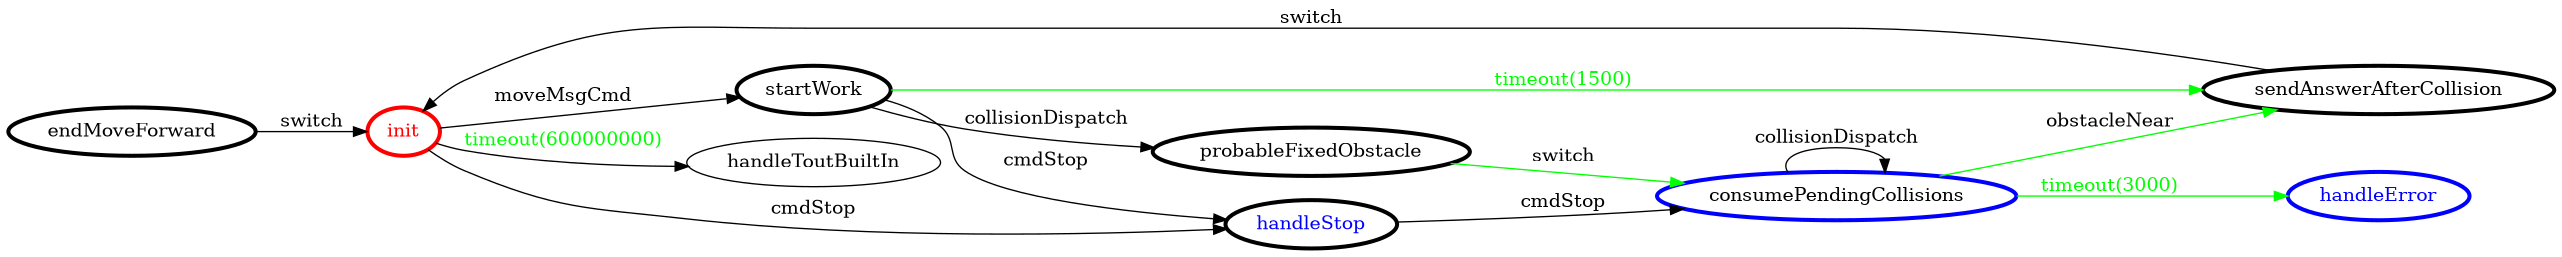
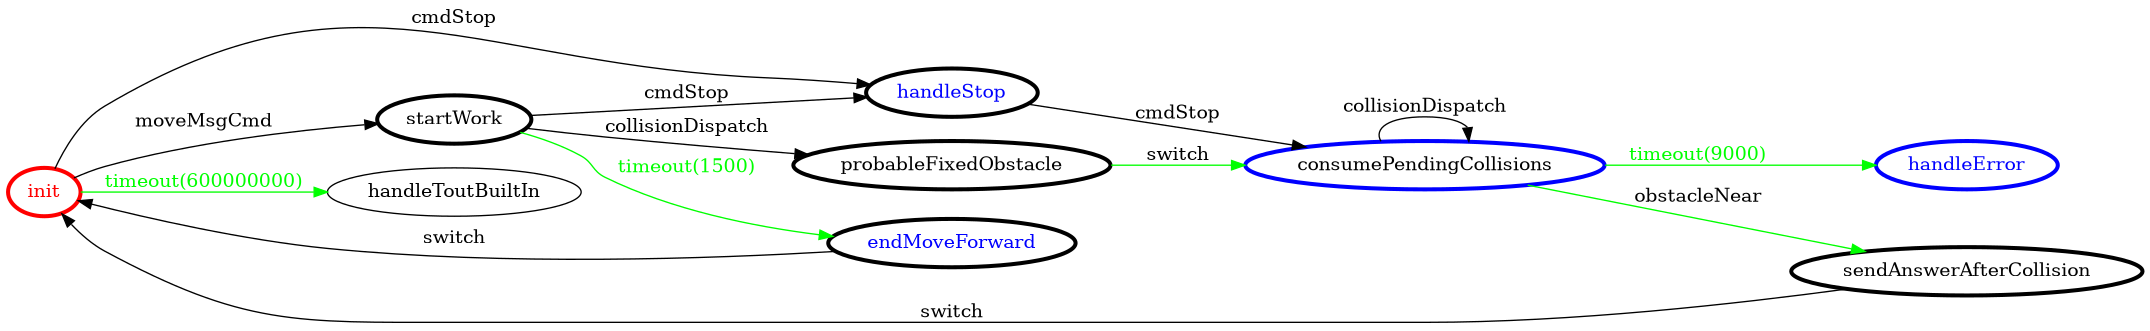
(1540, 90) -> (663, 201)
(132, 132) -> (952, 243)
(555, 161) -> (197, 192)
(2110, 186) -> (1698, 155)
